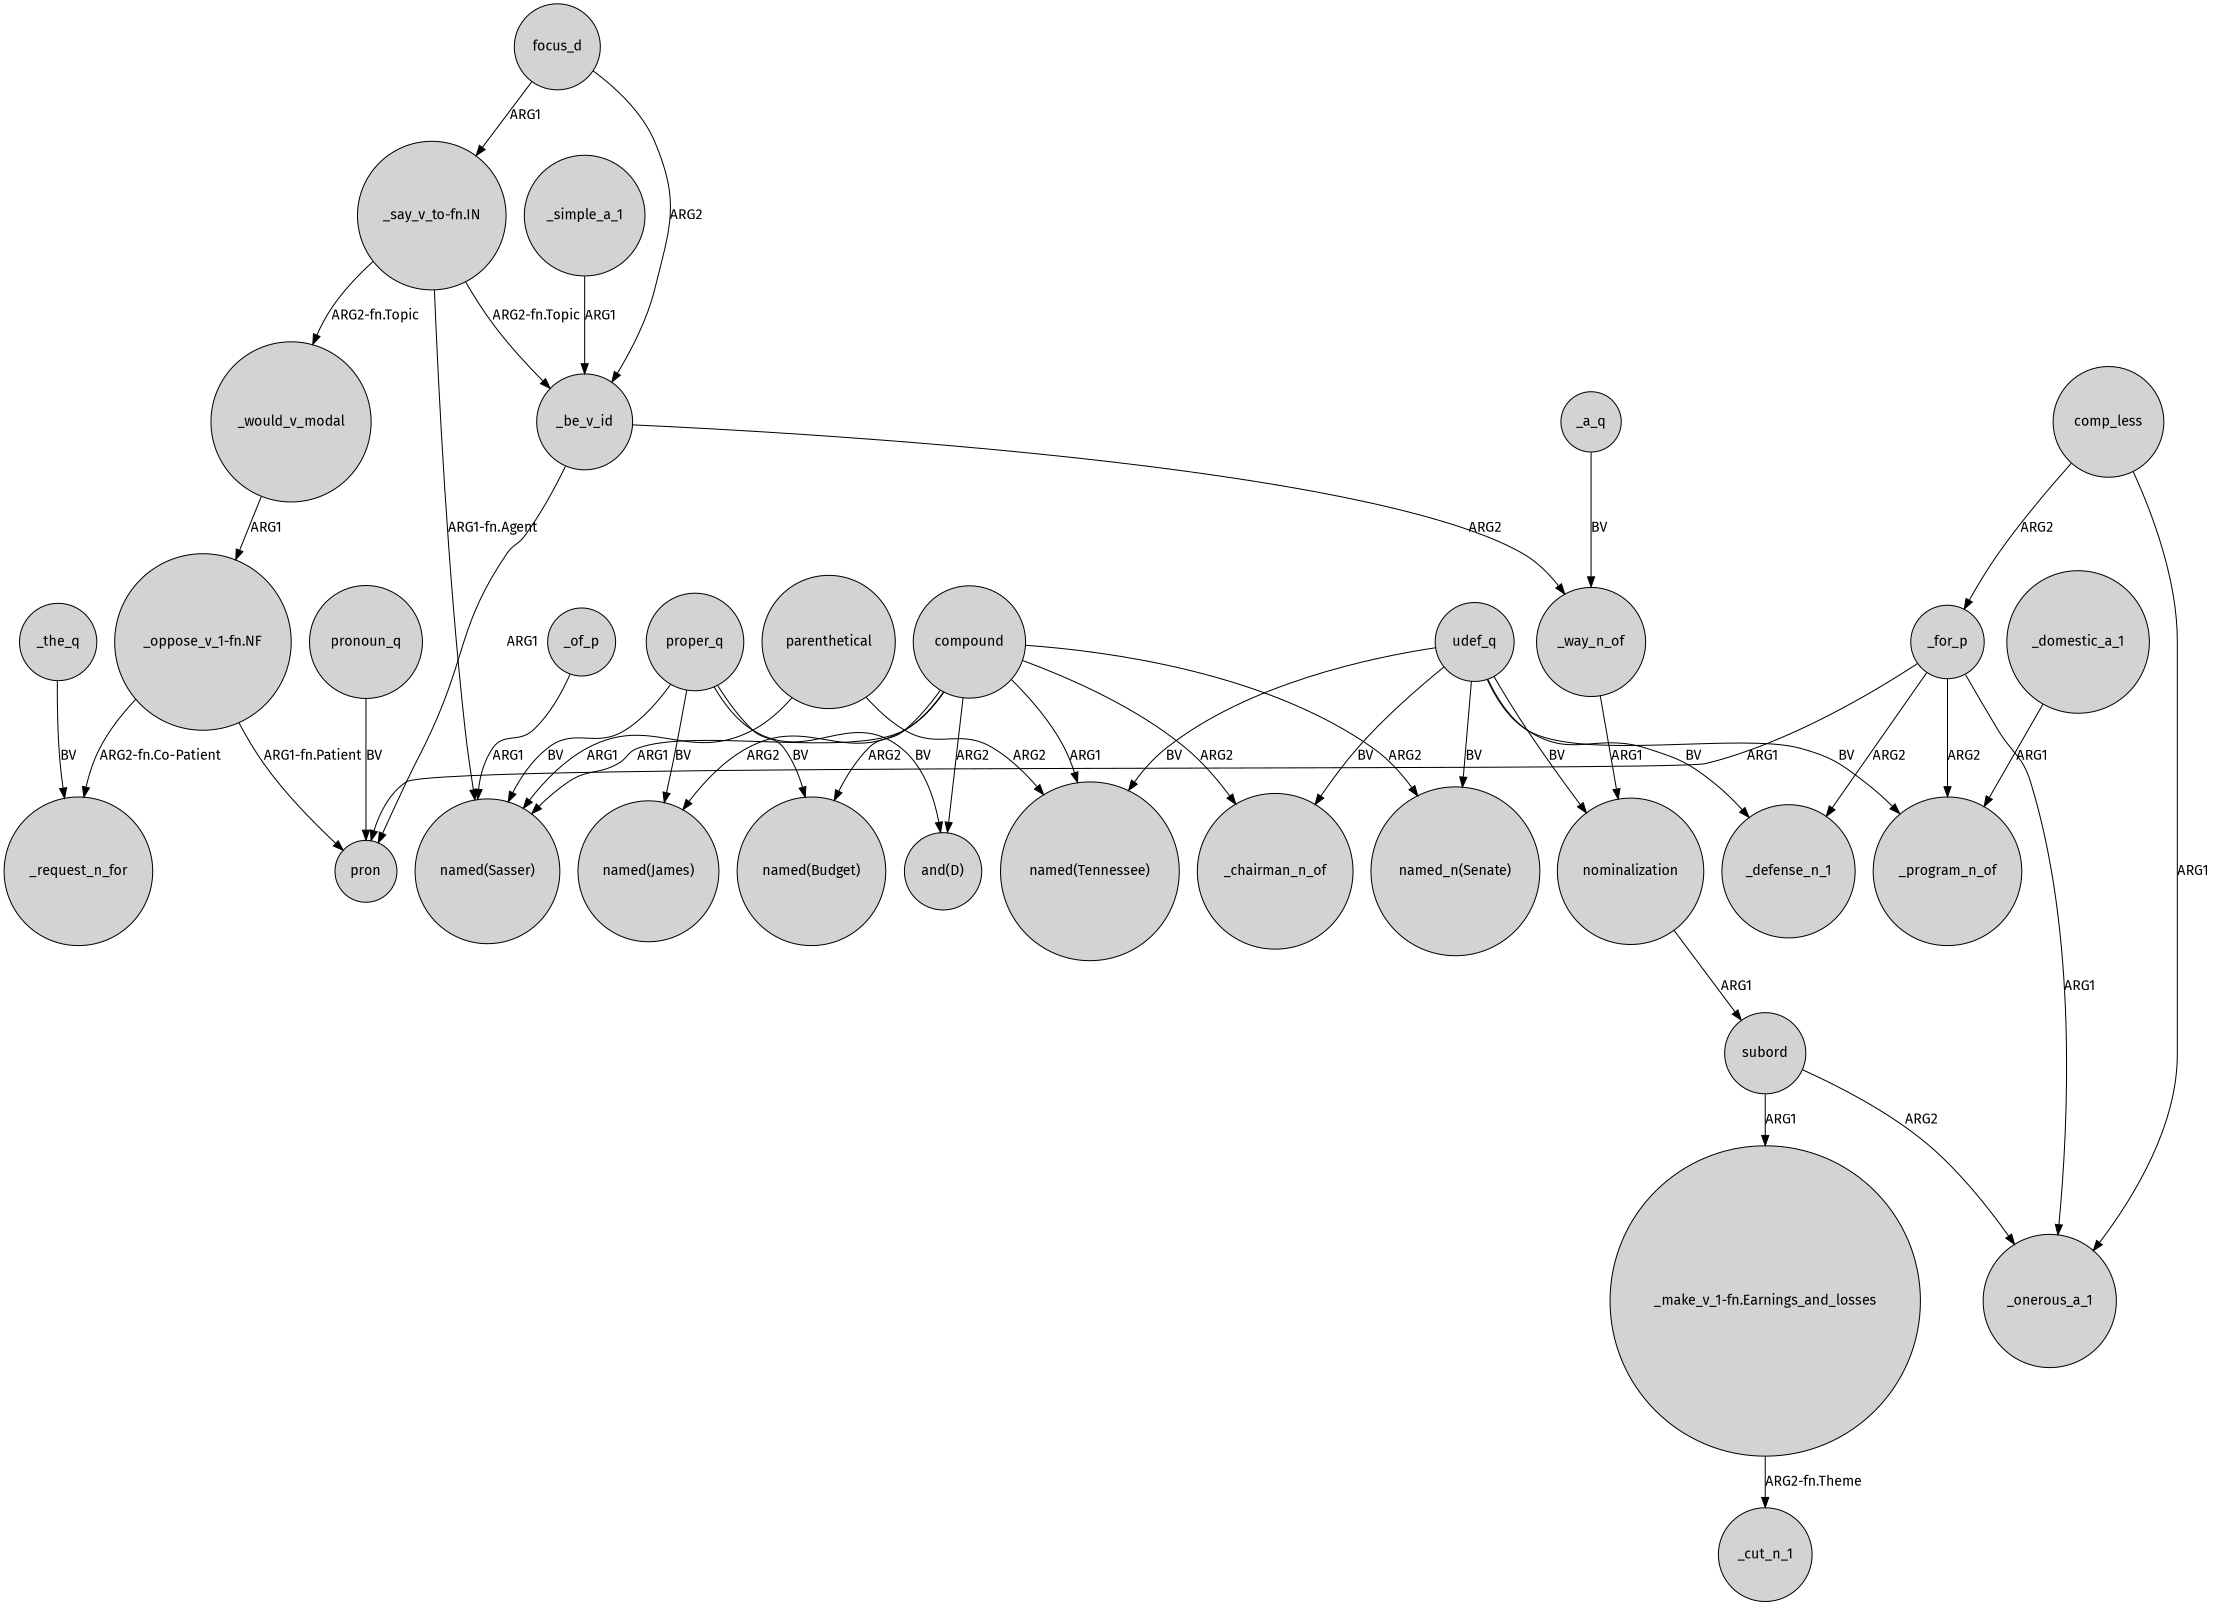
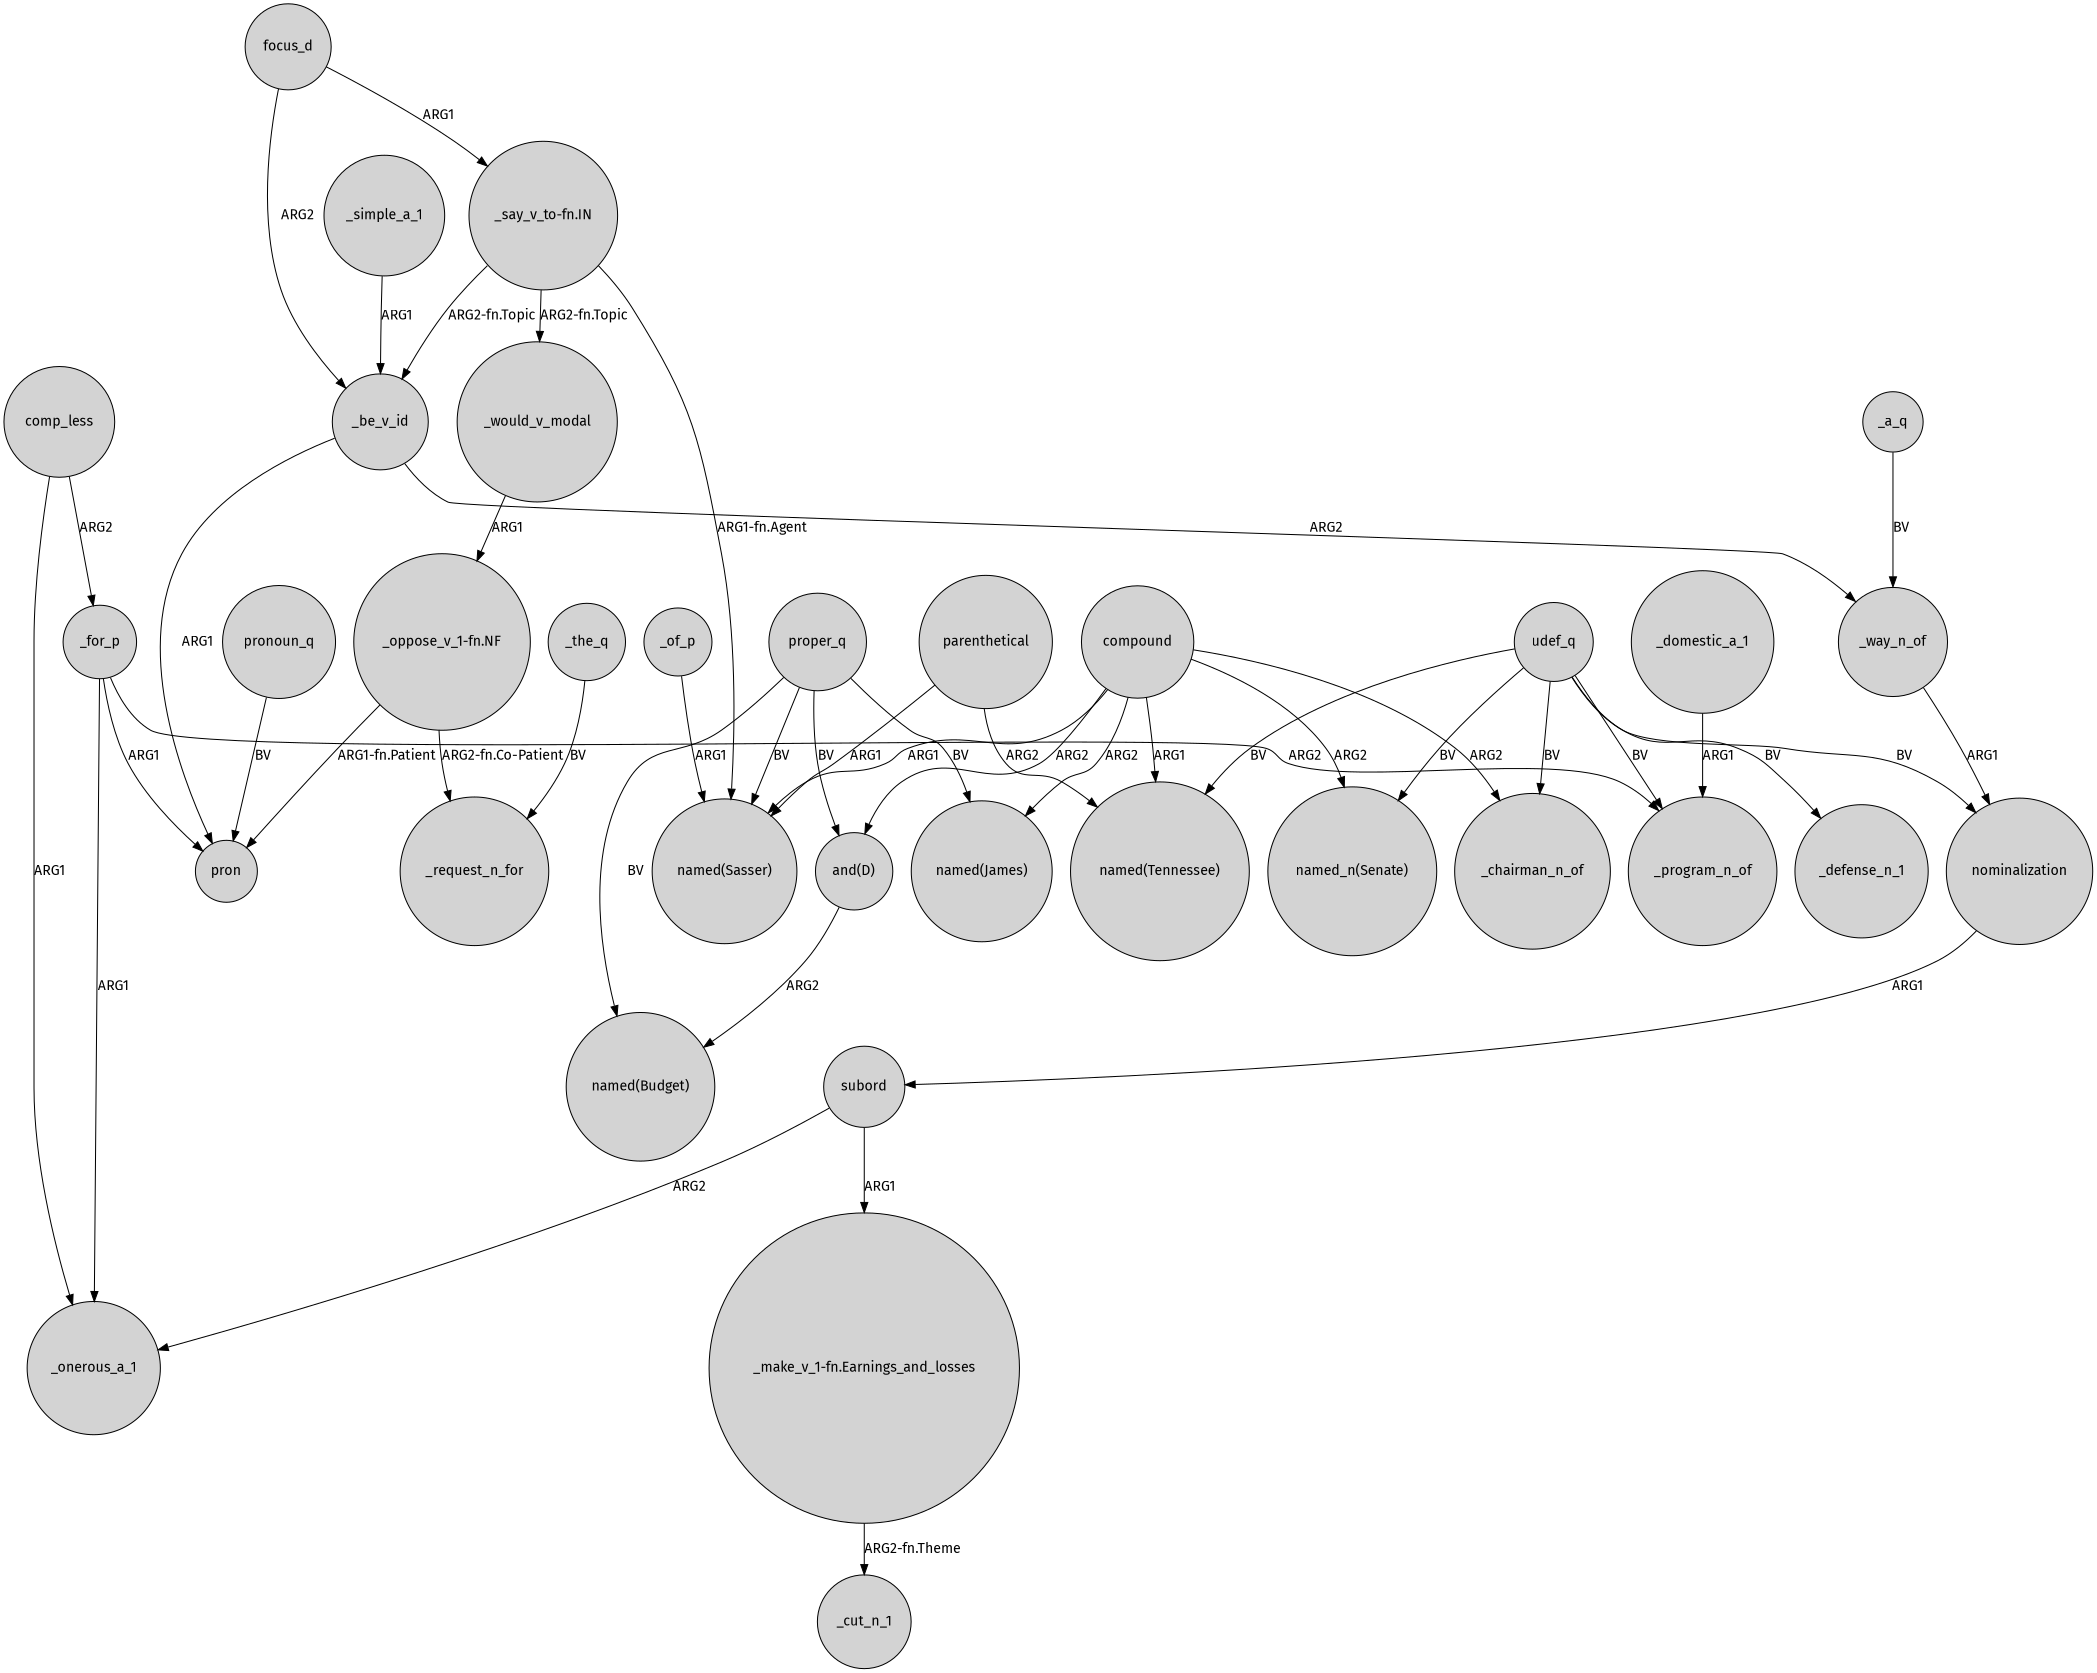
(1879, 740) -> none
(868, 749) -> (785, 983)
